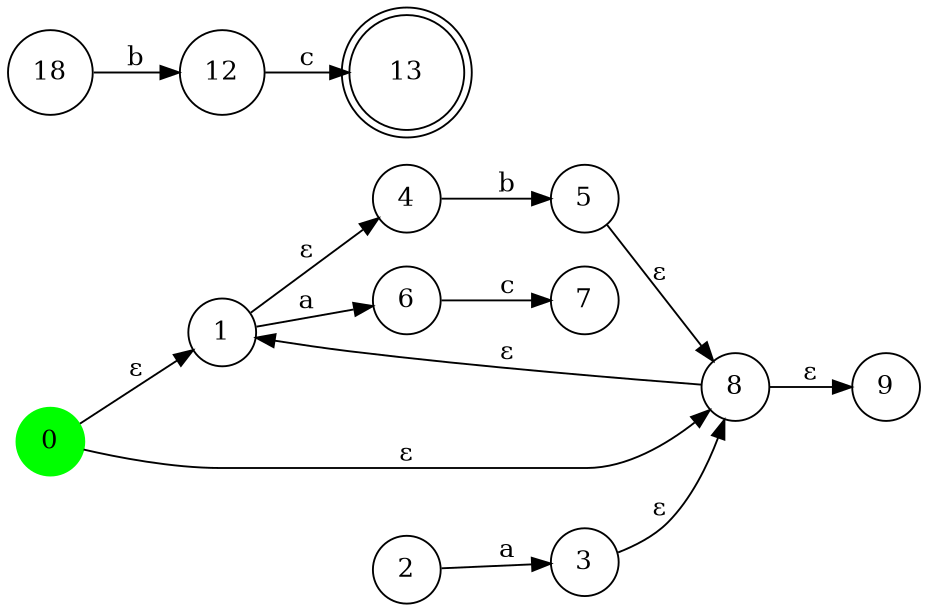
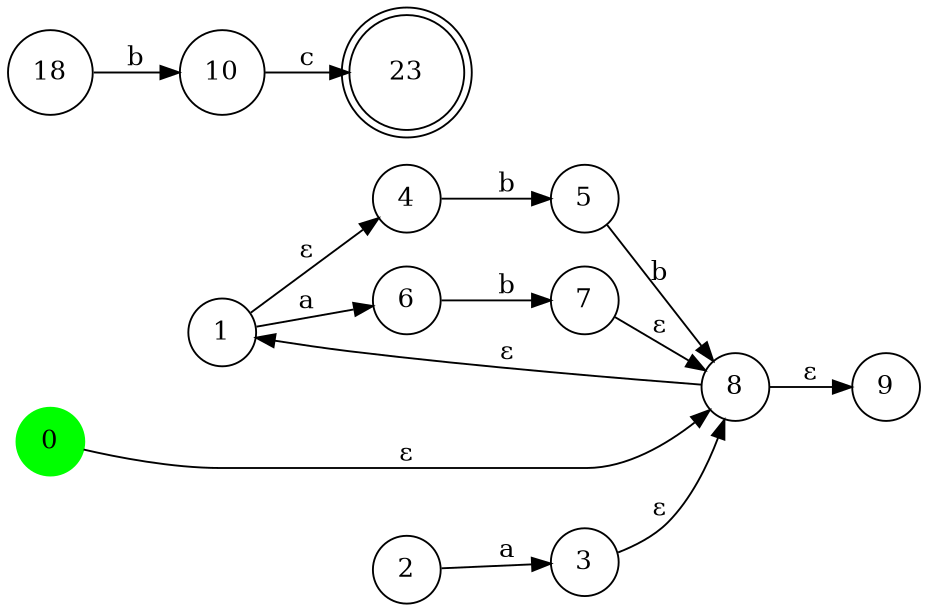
(222, 73) -> (222, 73)
(407, 73) -> (407, 73)
(660, 273) -> (660, 273)
(508, 286) -> (508, 286)
none -> (652, 339)
(129, 392) -> none
